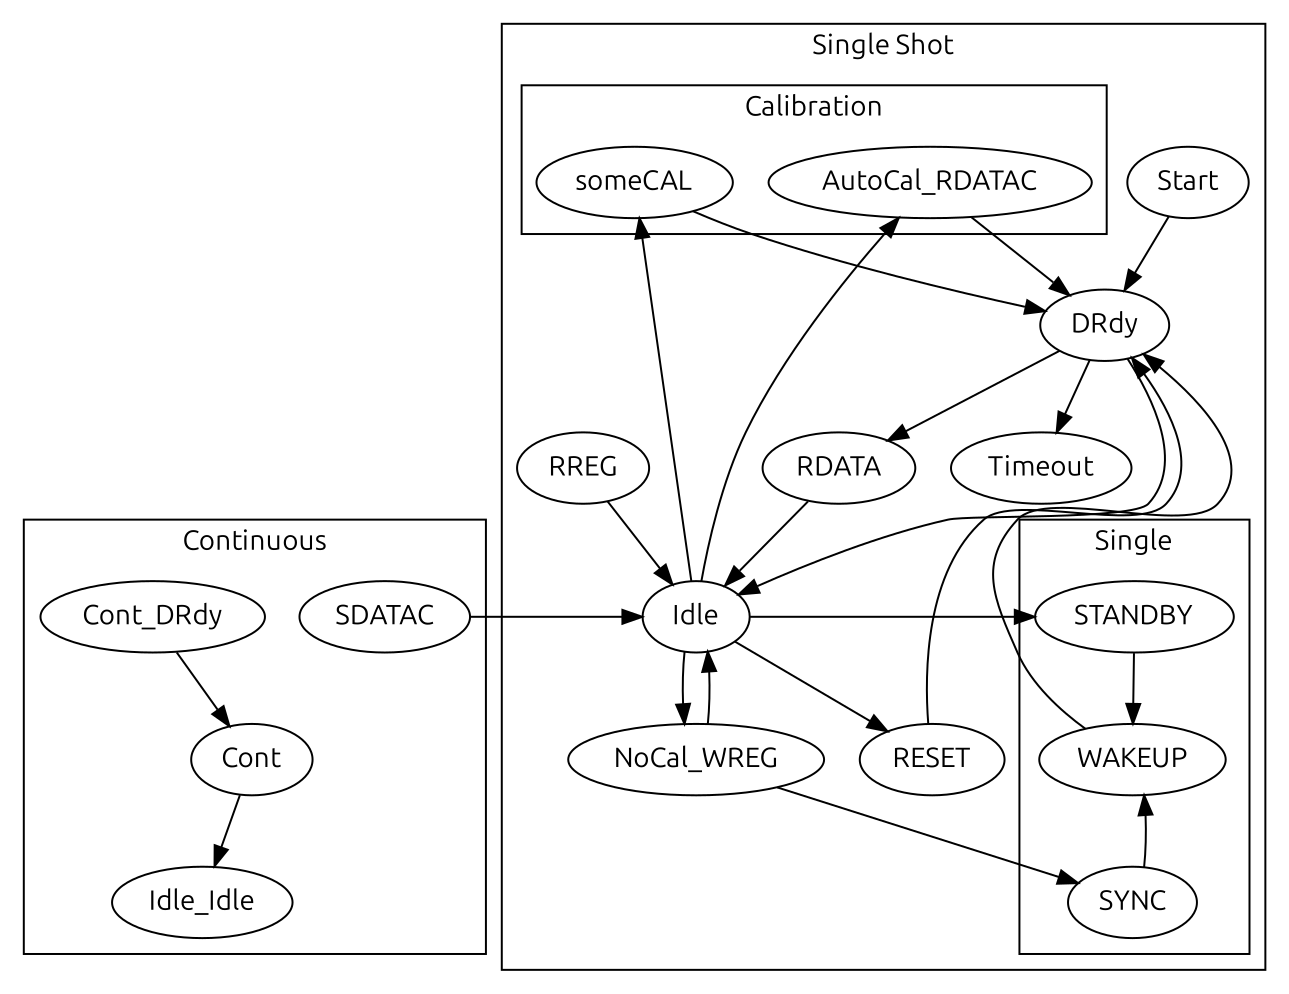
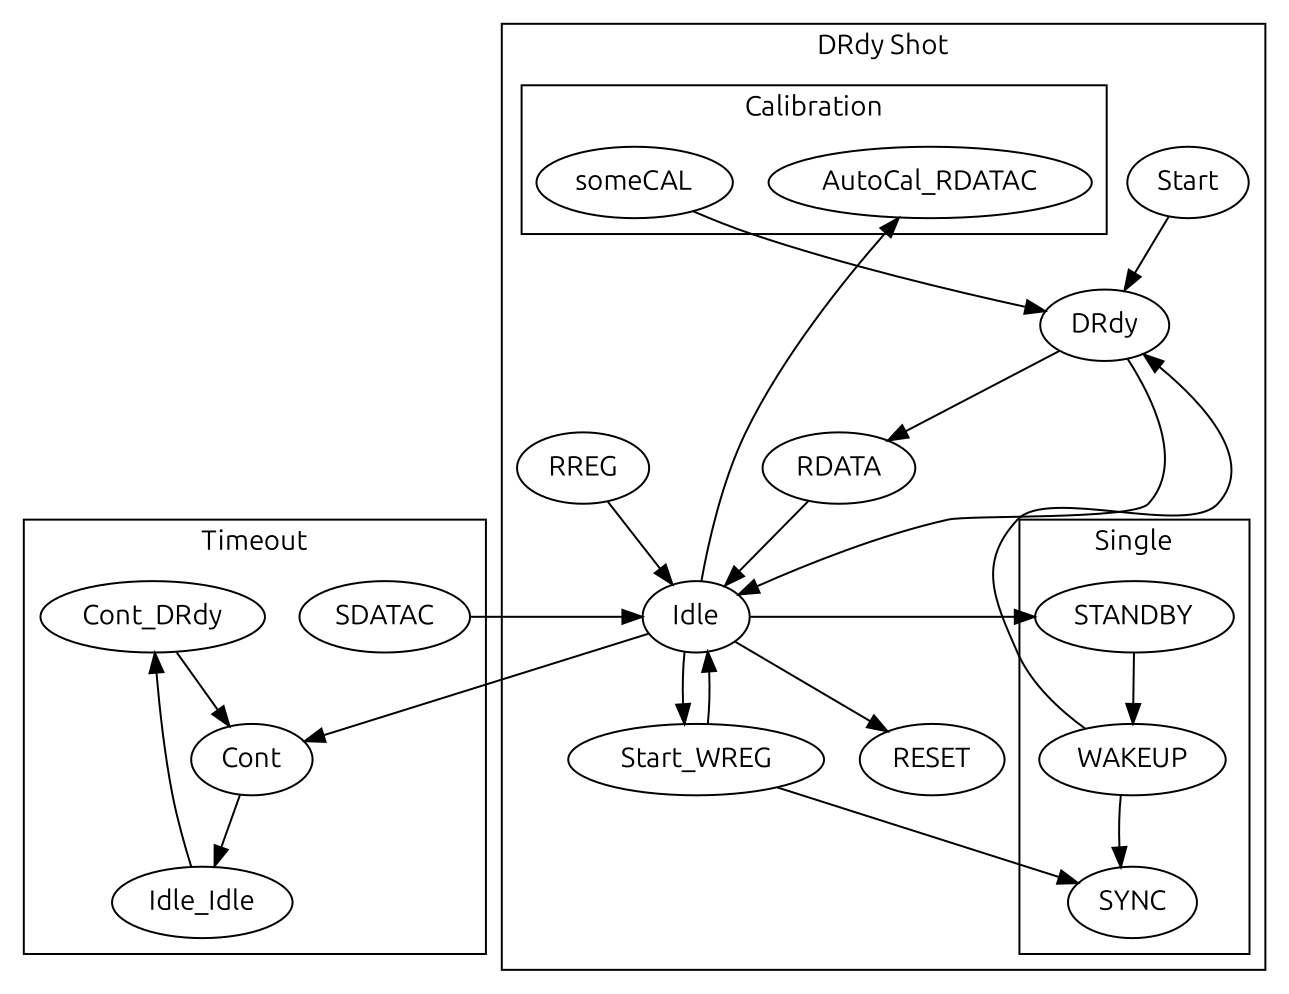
(884, 47) -> (884, 47)
(1012, 250) -> none
(667, 410) -> (470, 690)
(1041, 468) -> none
(966, 540) -> none
(255, 542) -> (255, 542)
(696, 760) -> (696, 760)
none -> (168, 771)
(1146, 841) -> (1119, 821)
